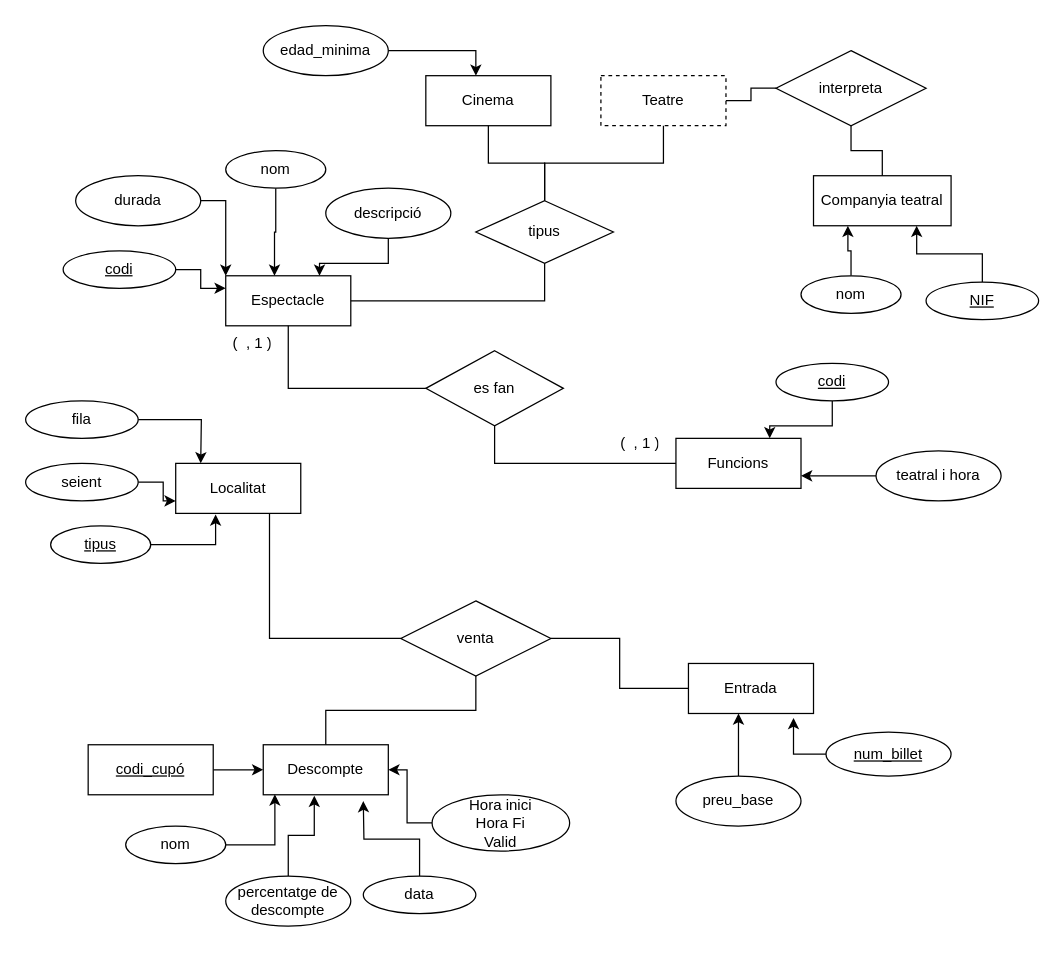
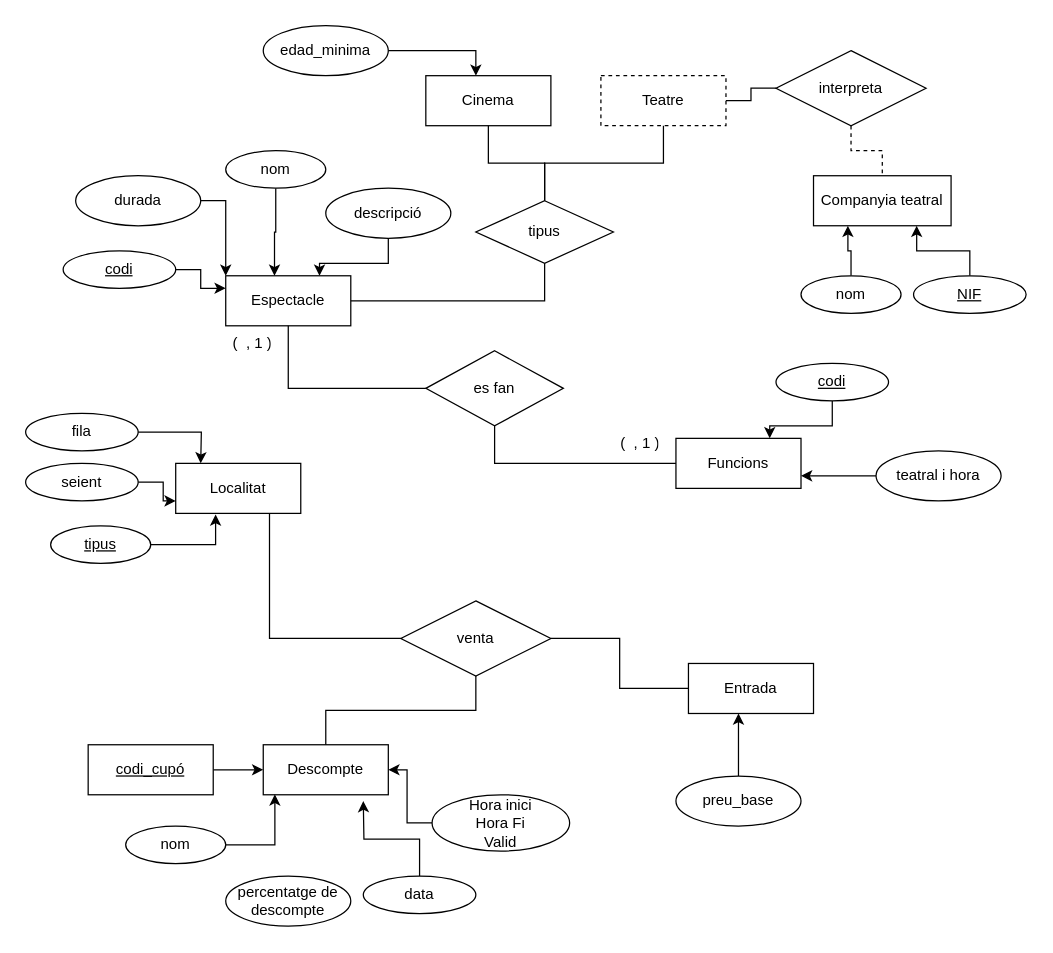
(867, 151) -> (867, 151)
(982, 301) -> (969, 294)
(82, 419) -> (82, 432)
(795, 754) -> none
(888, 754) -> none
(296, 835) -> none
